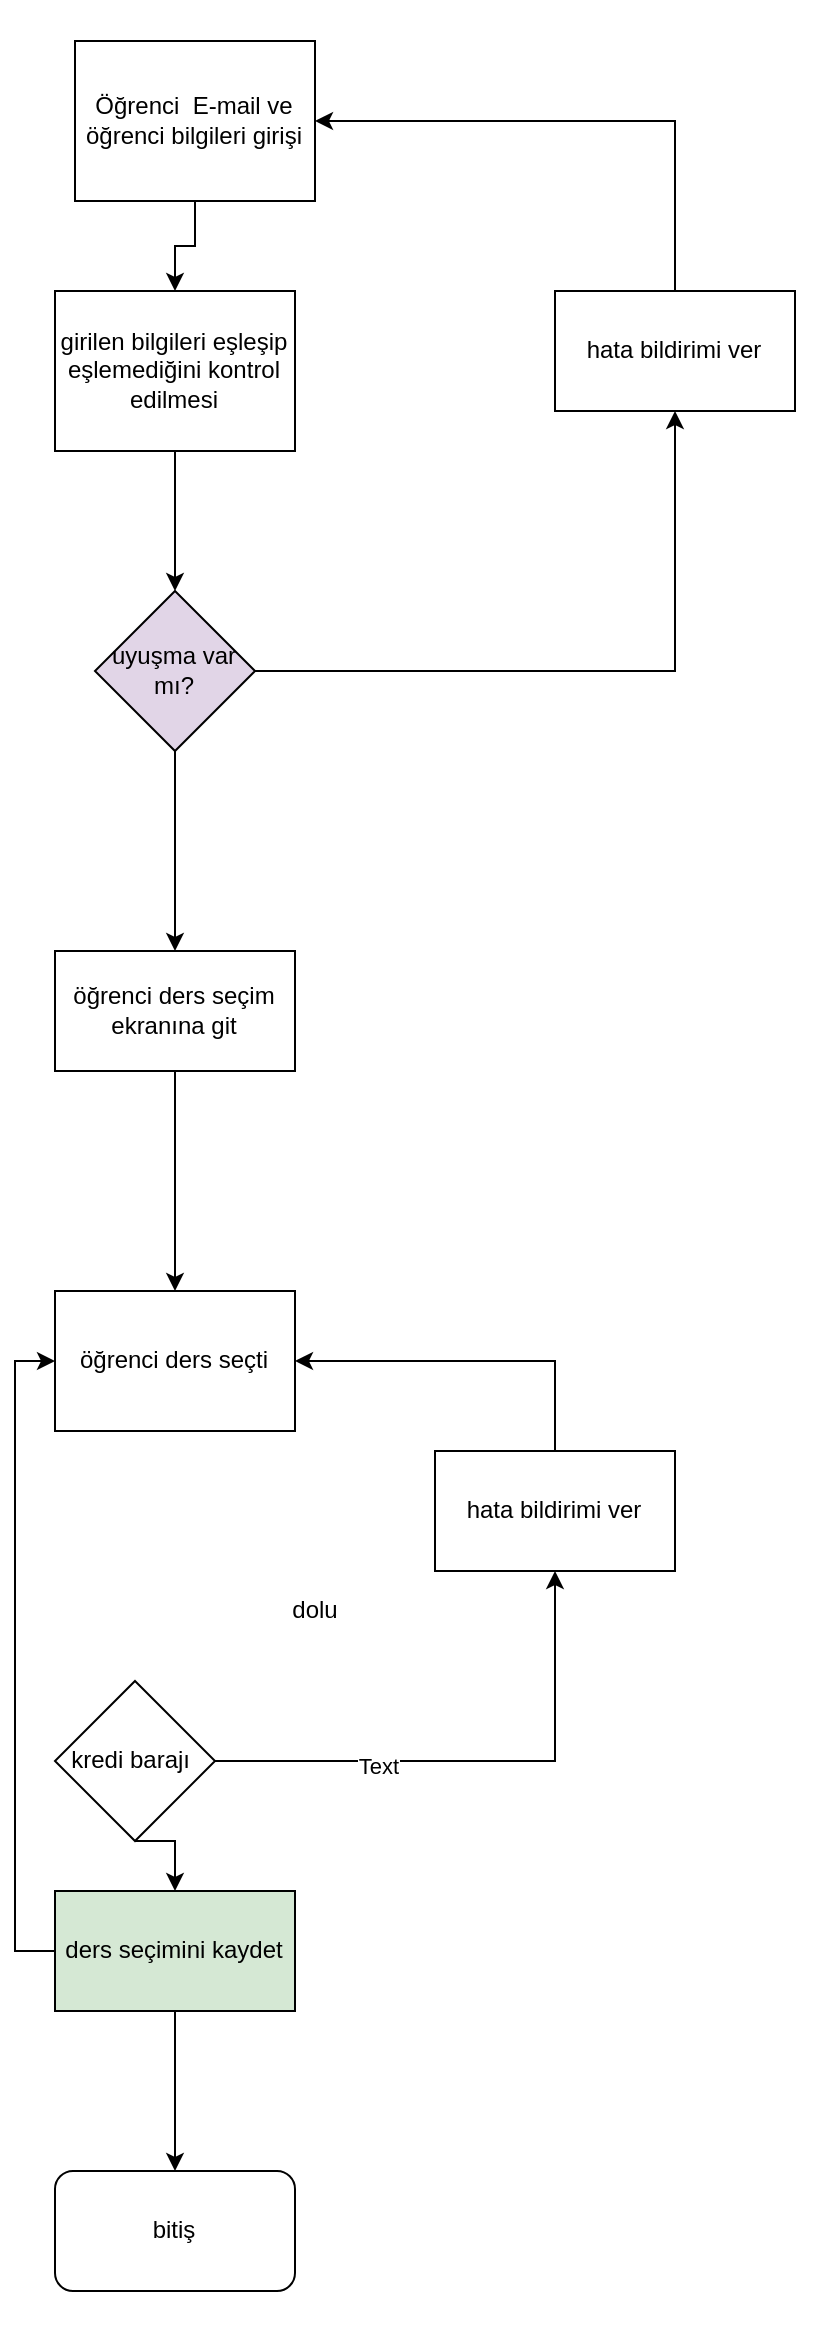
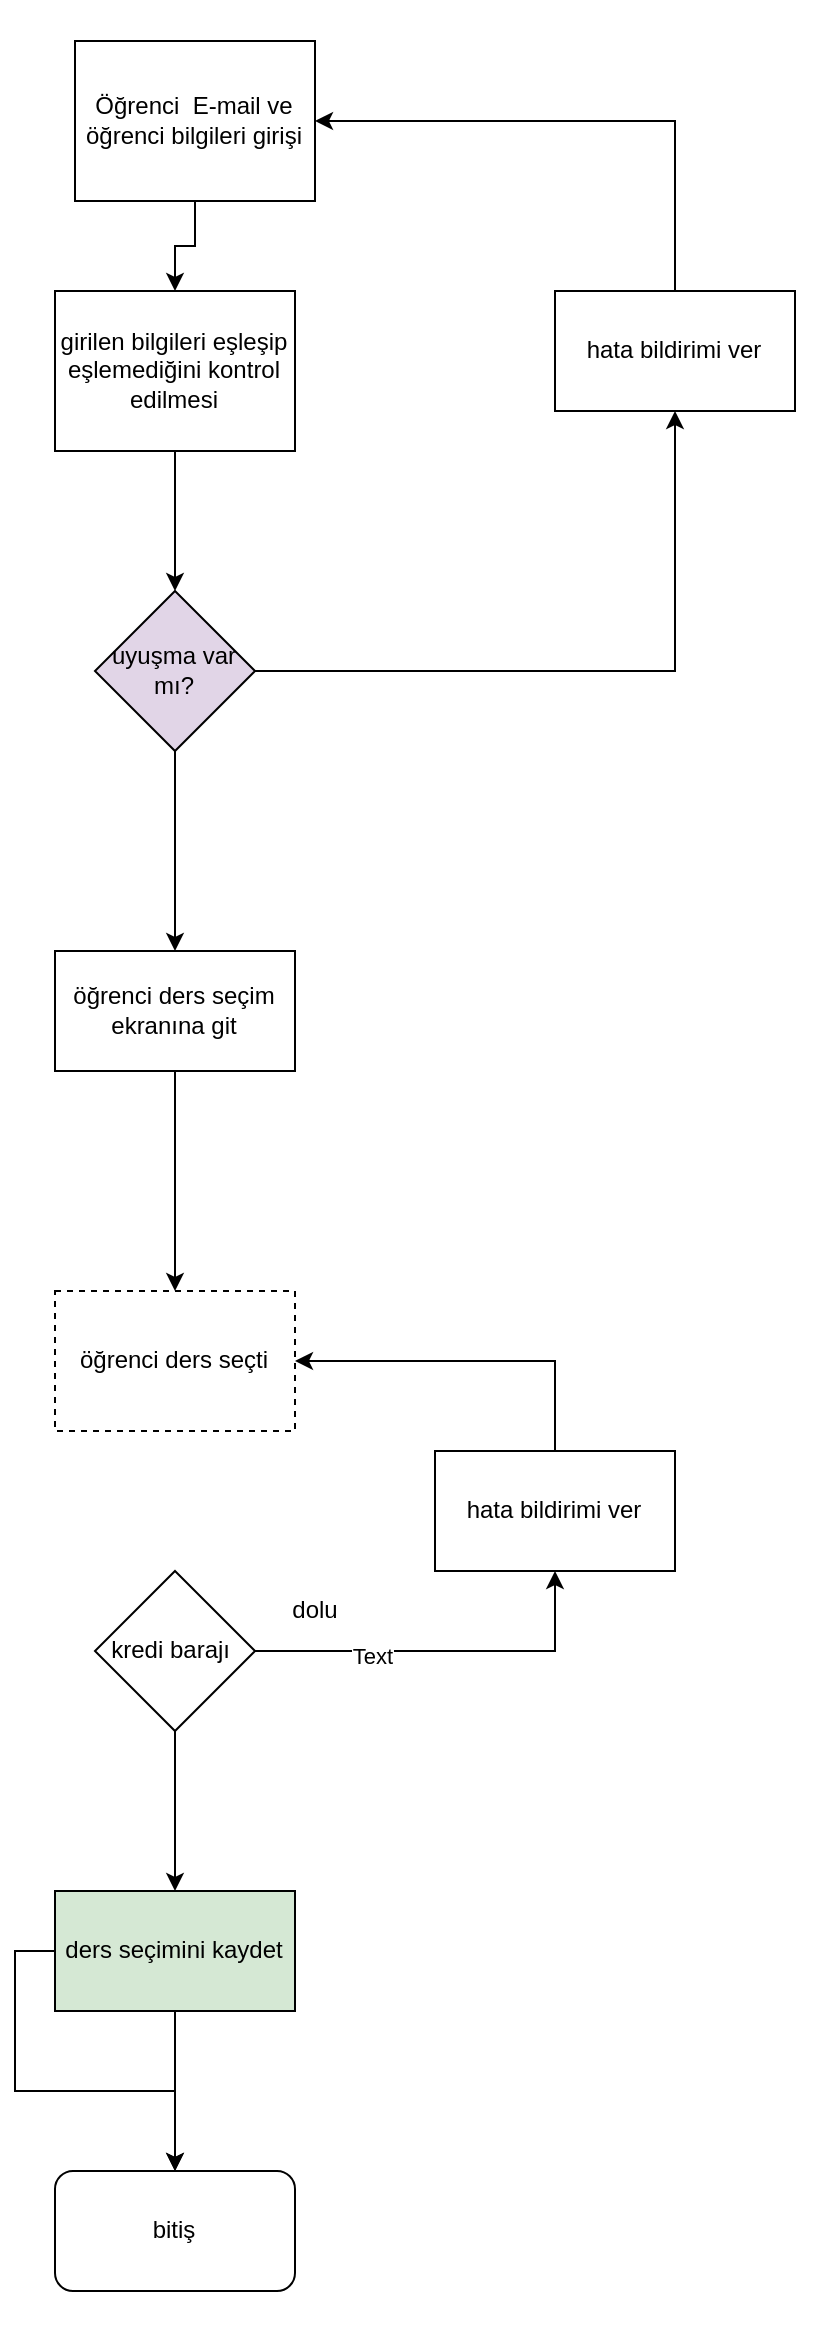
(175, 1361) -> (175, 1361)
(15, 1644) -> (22, 2091)
(135, 1761) -> (175, 1651)
